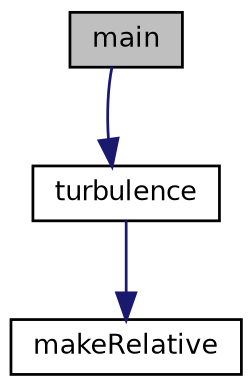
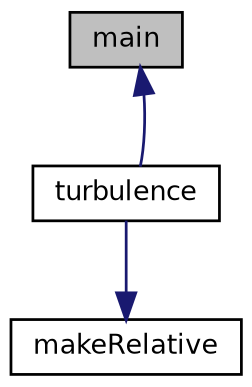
(108, 103) -> (144, 131)
